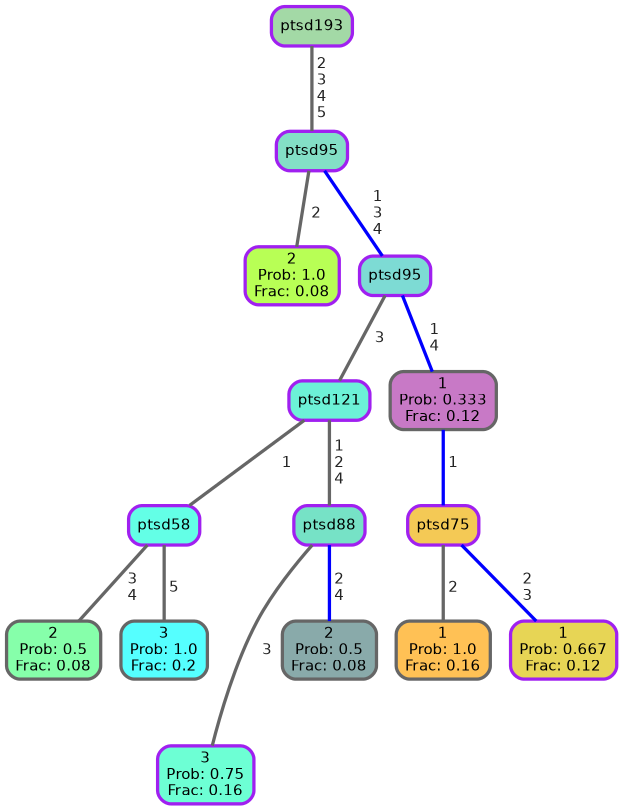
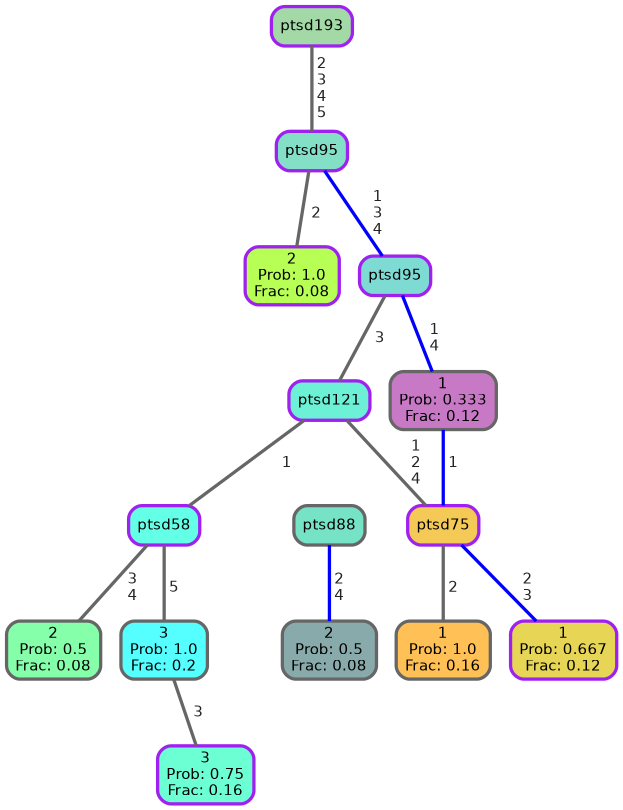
(329, 463) -> (386, 463)
(329, 525) -> (329, 525)
(249, 638) -> (185, 713)
